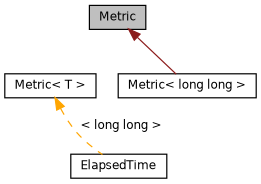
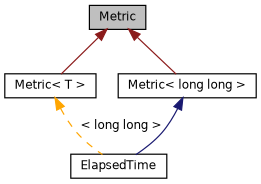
none -> (80, 56)
none -> (160, 135)
